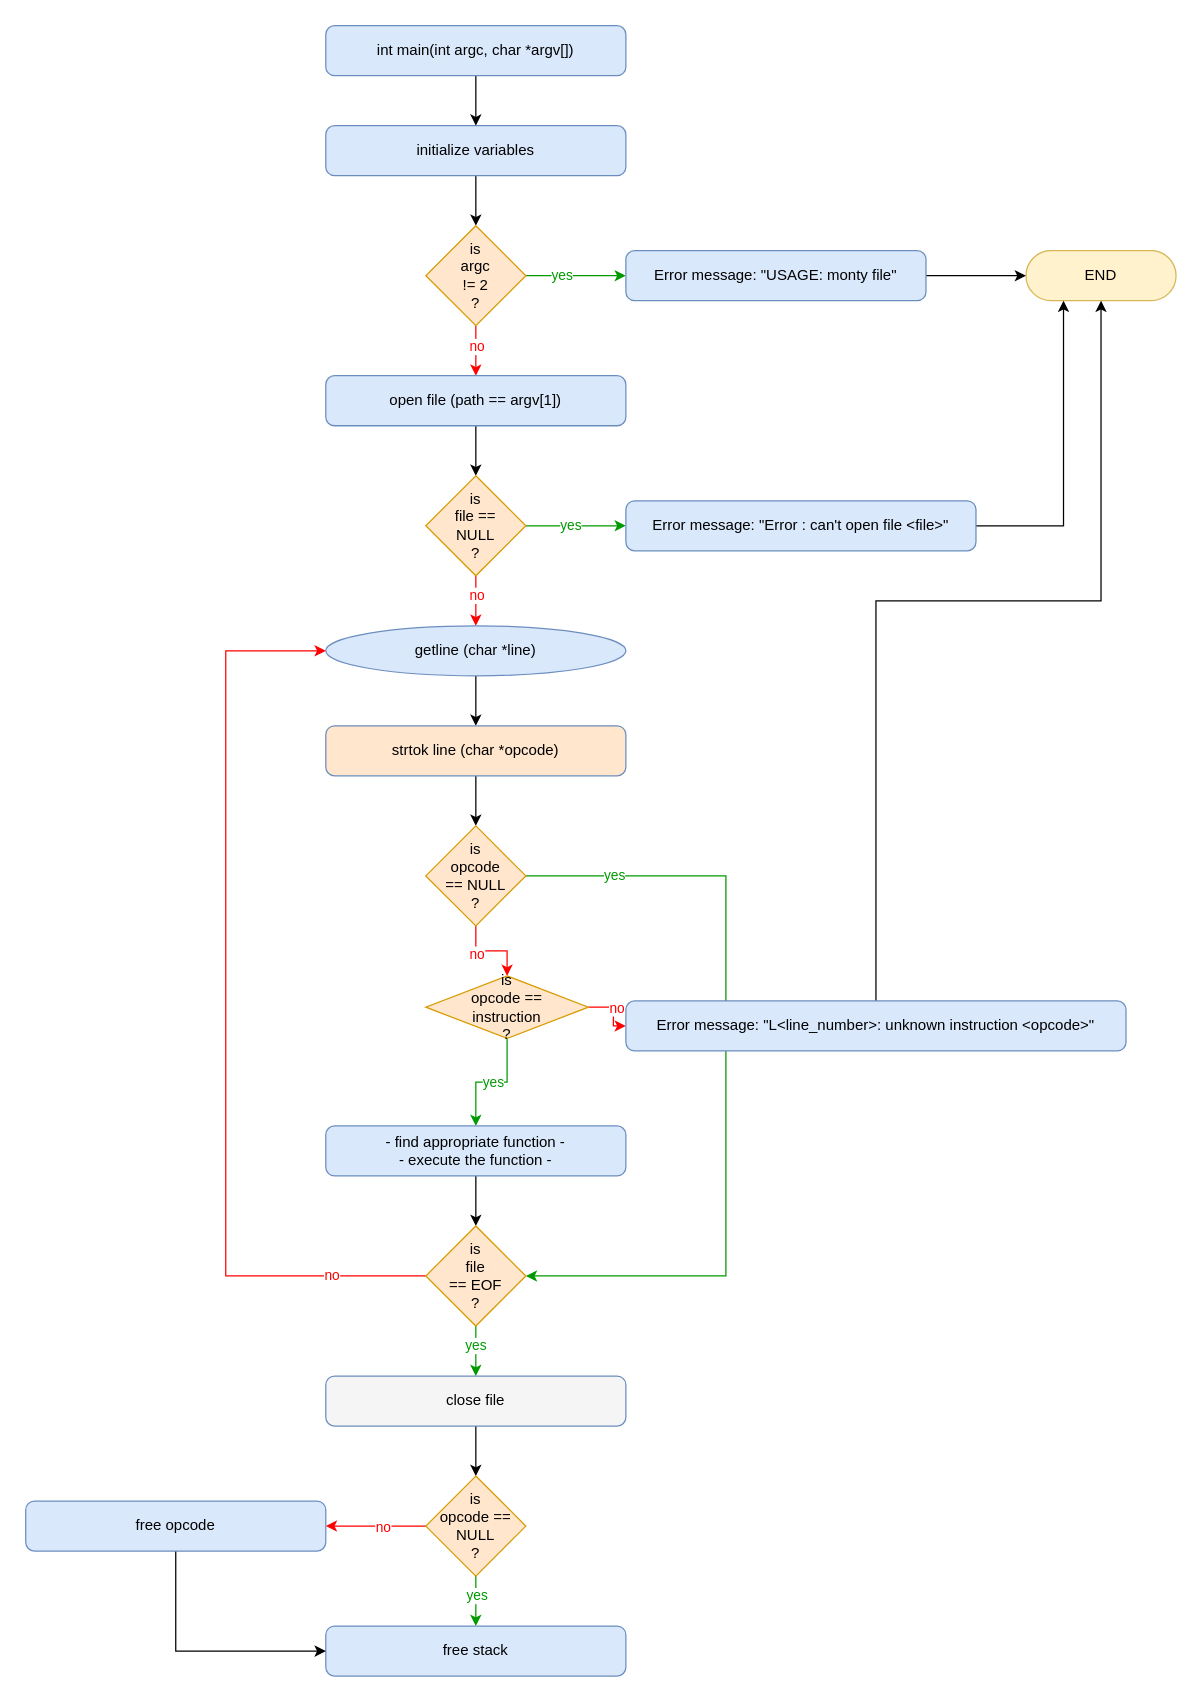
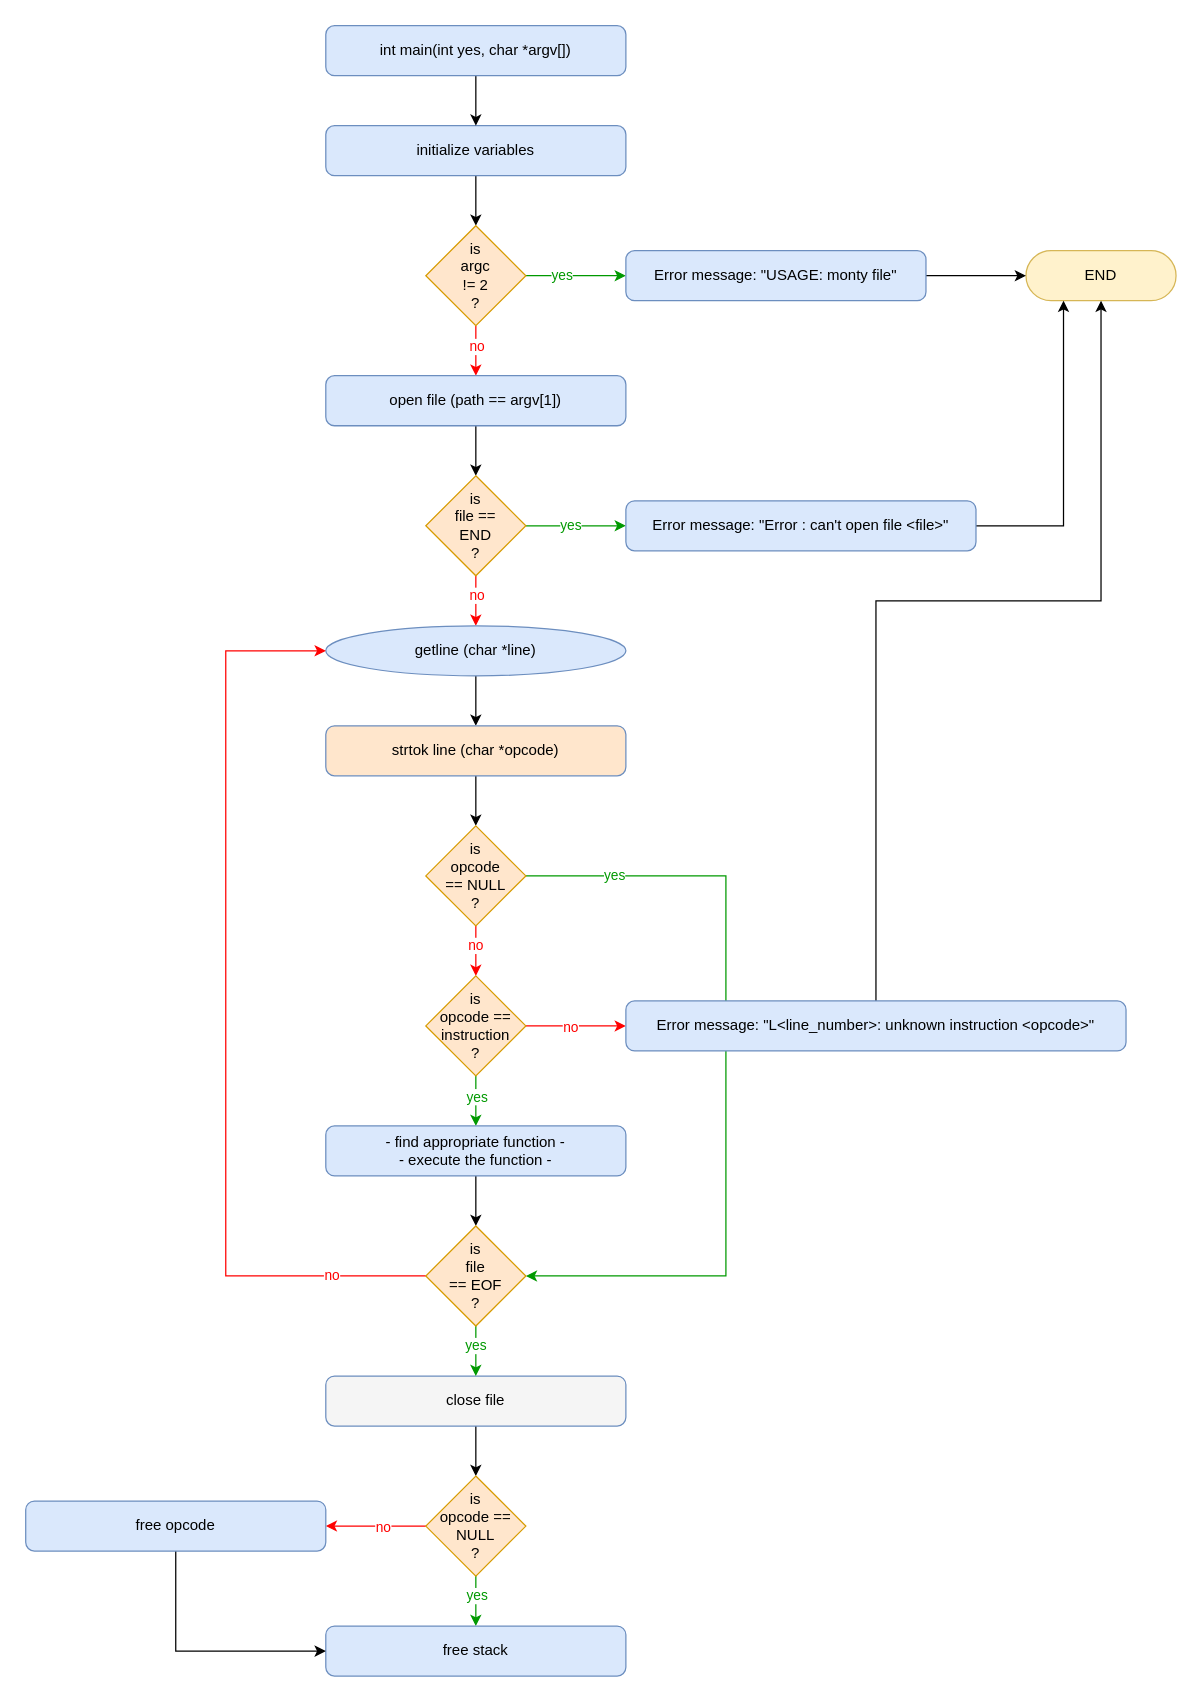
(476, 51) -> (476, 51)
(476, 526) -> (476, 526)
(507, 1007) -> (476, 1026)
